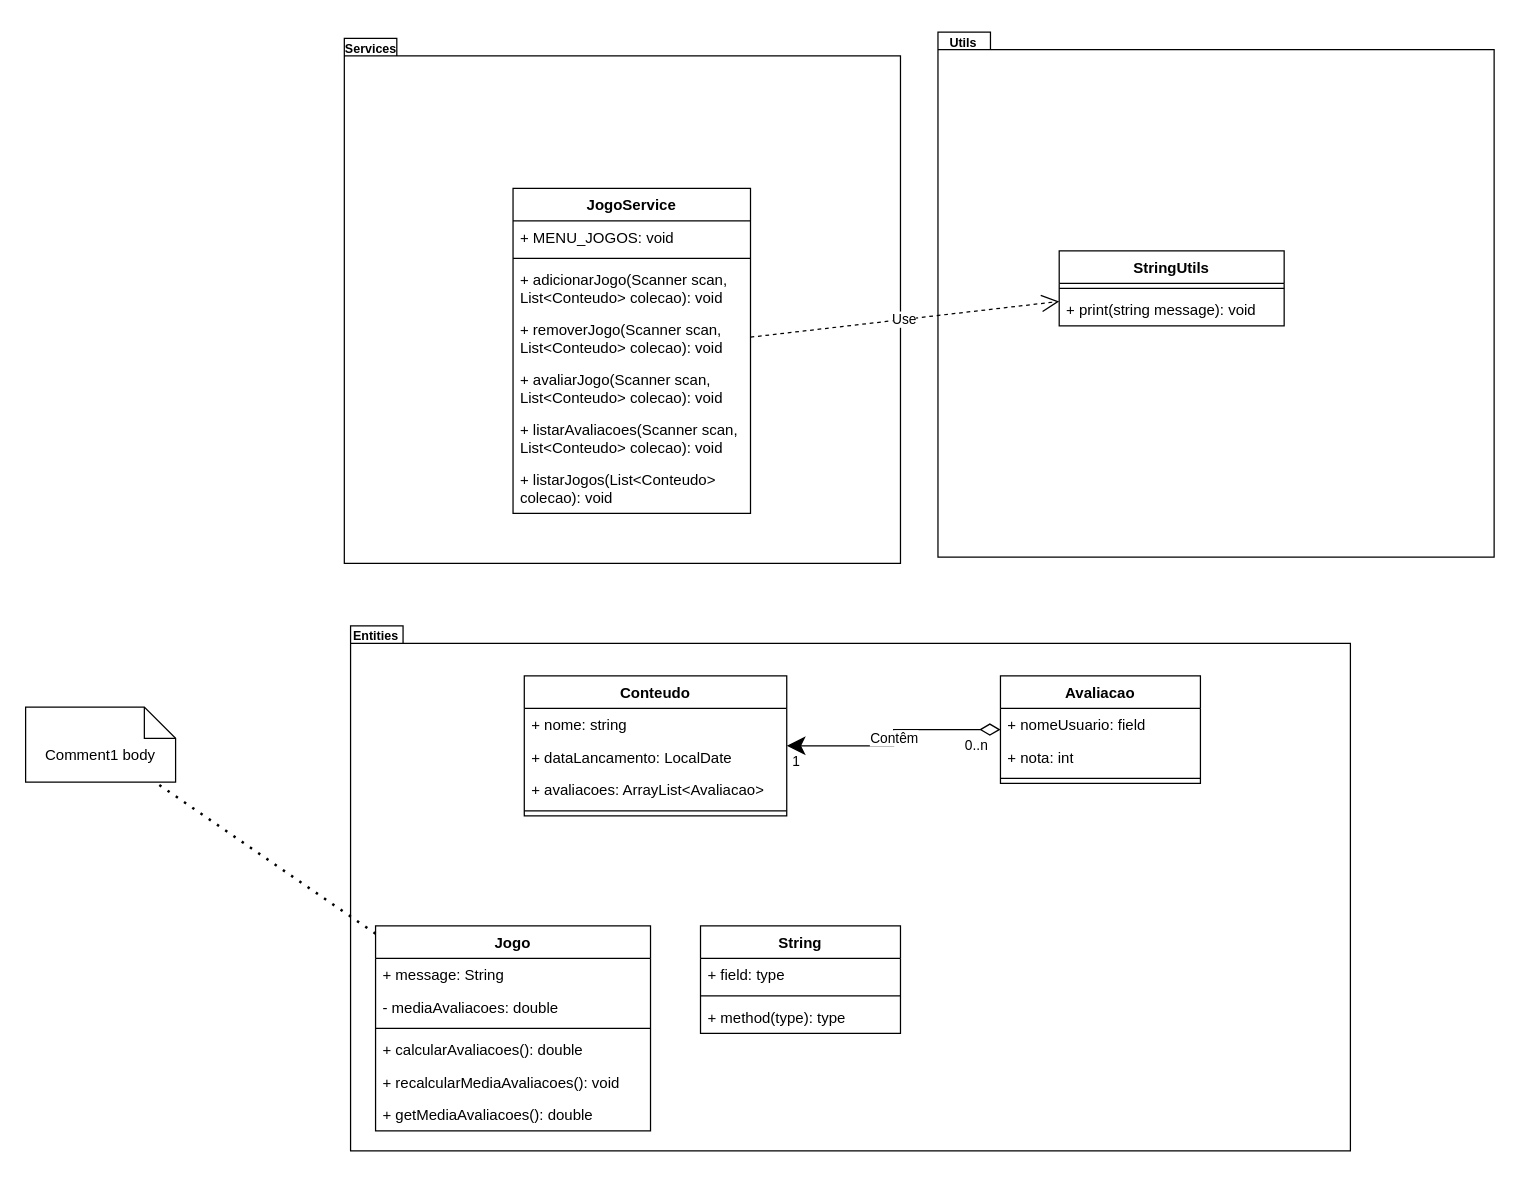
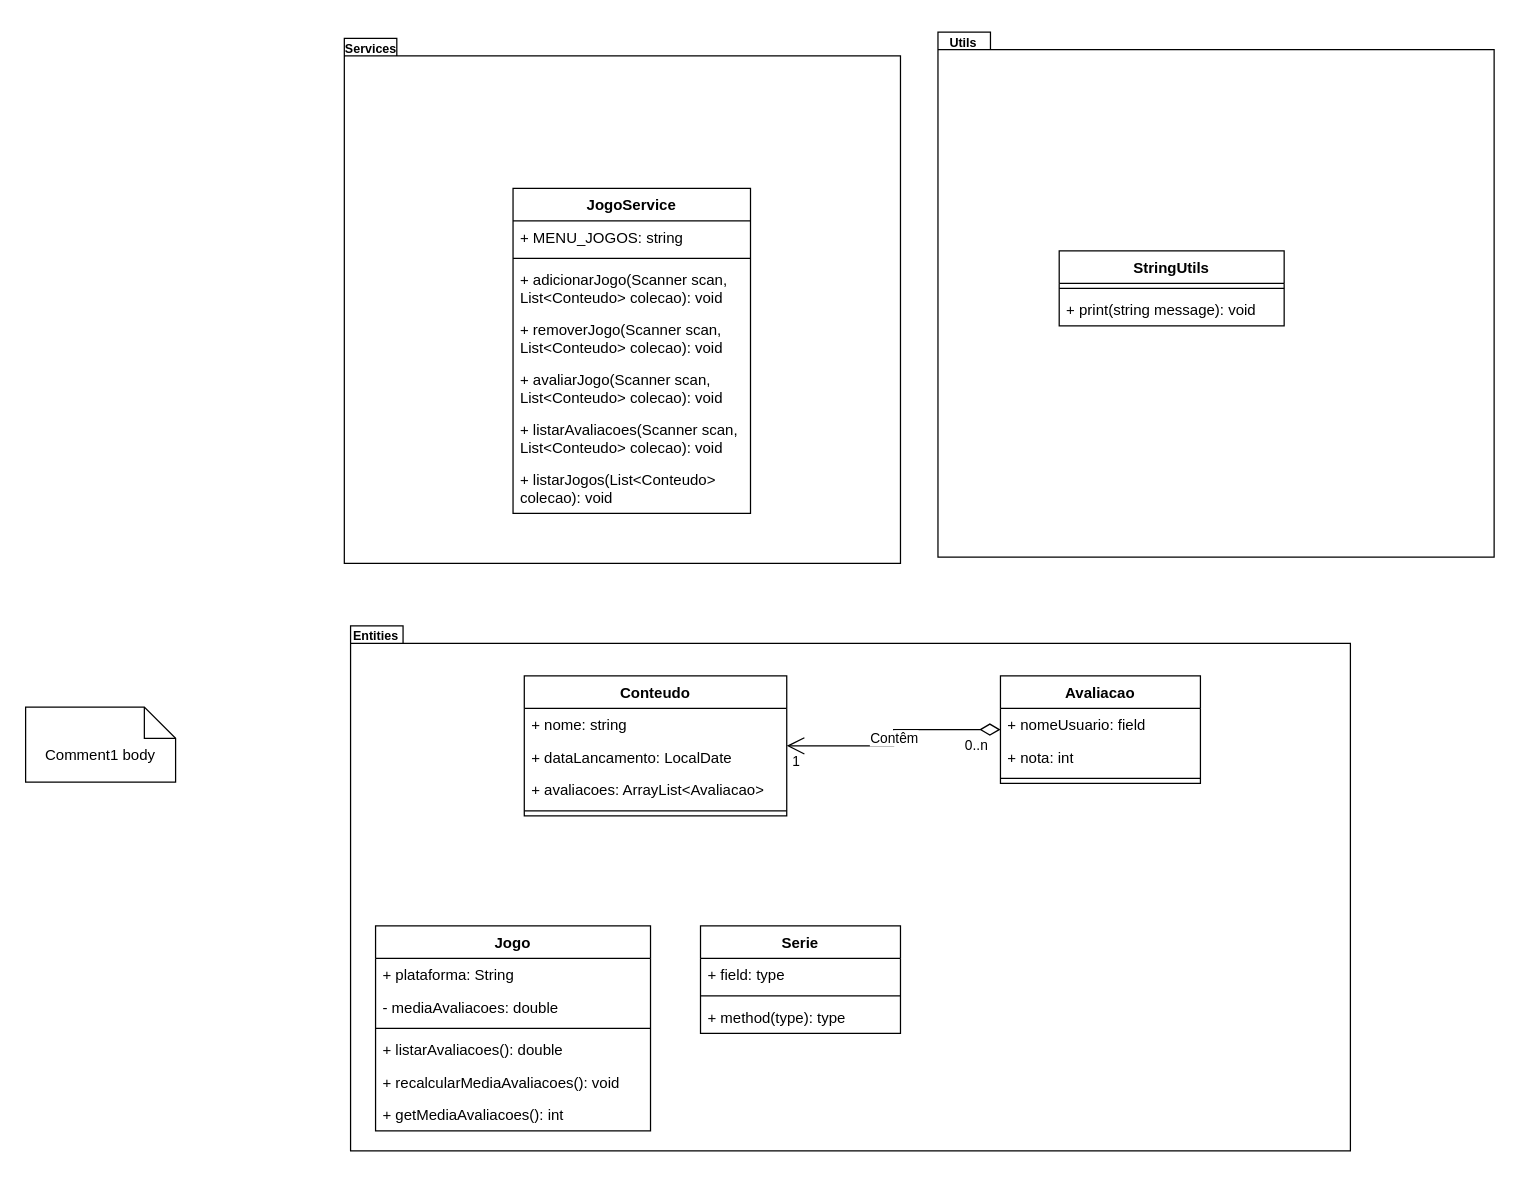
(588, 238) -> (597, 238)
(904, 319) -> none
(802, 746) -> (797, 746)
(267, 859) -> none
(801, 943) -> (801, 943)
(447, 976) -> (457, 976)
(494, 1051) -> (485, 1051)
(495, 1116) -> (483, 1116)
